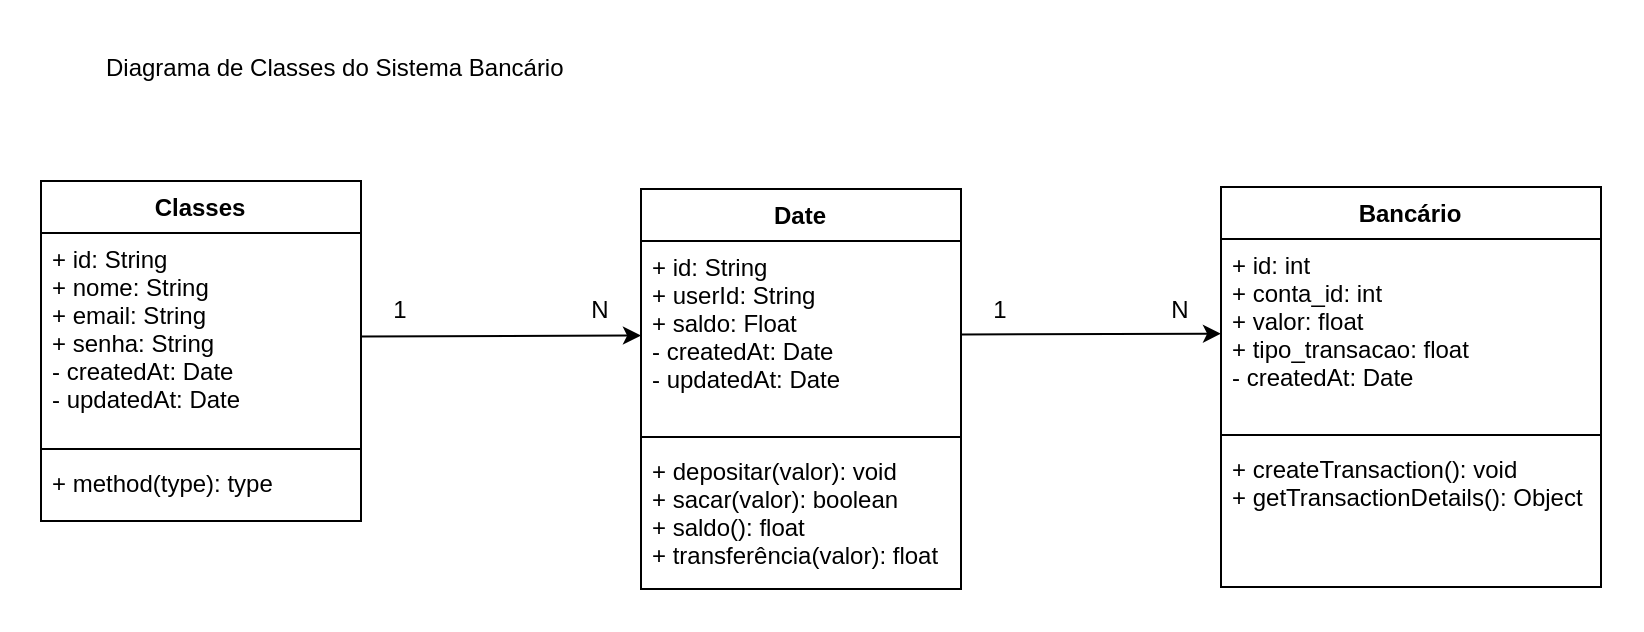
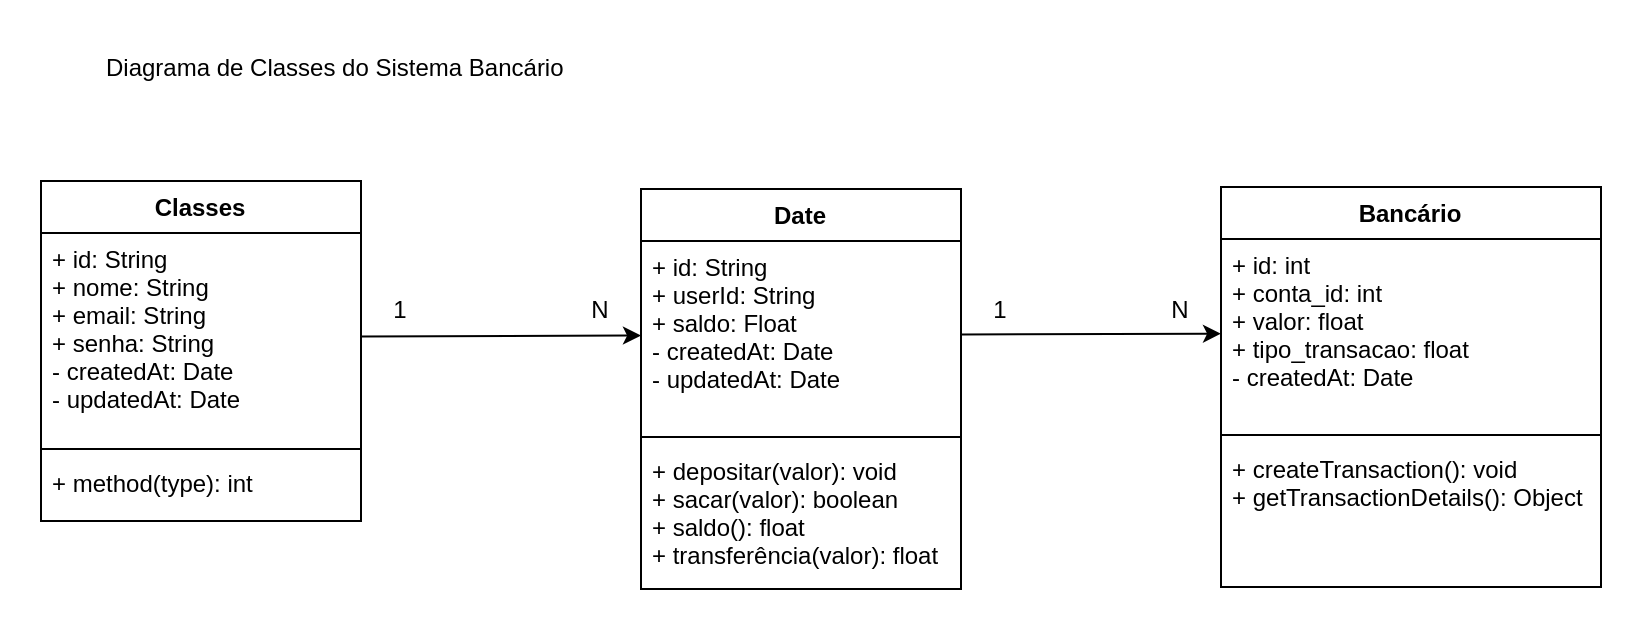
(177, 484) -> (167, 484)
